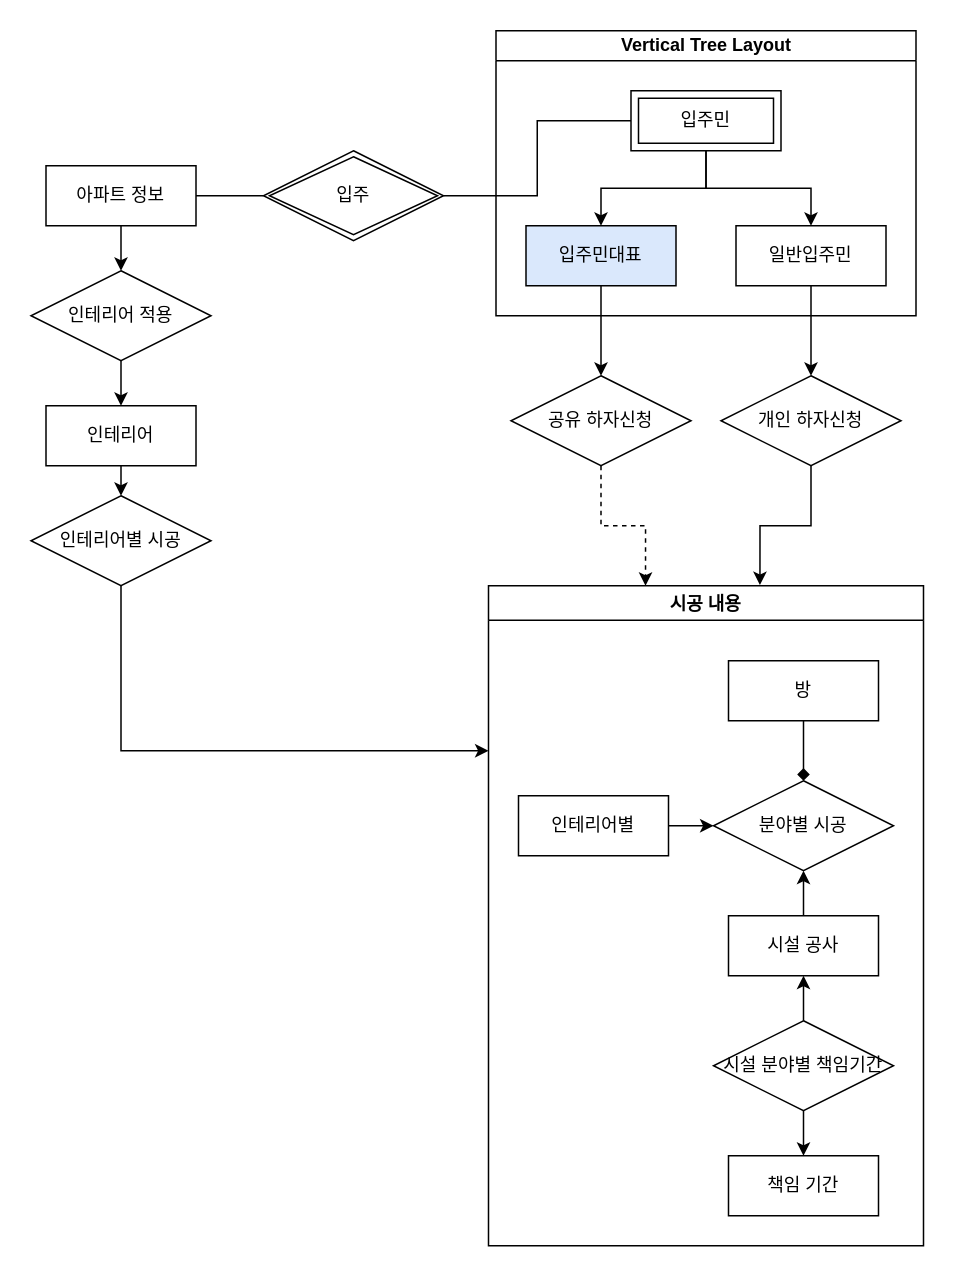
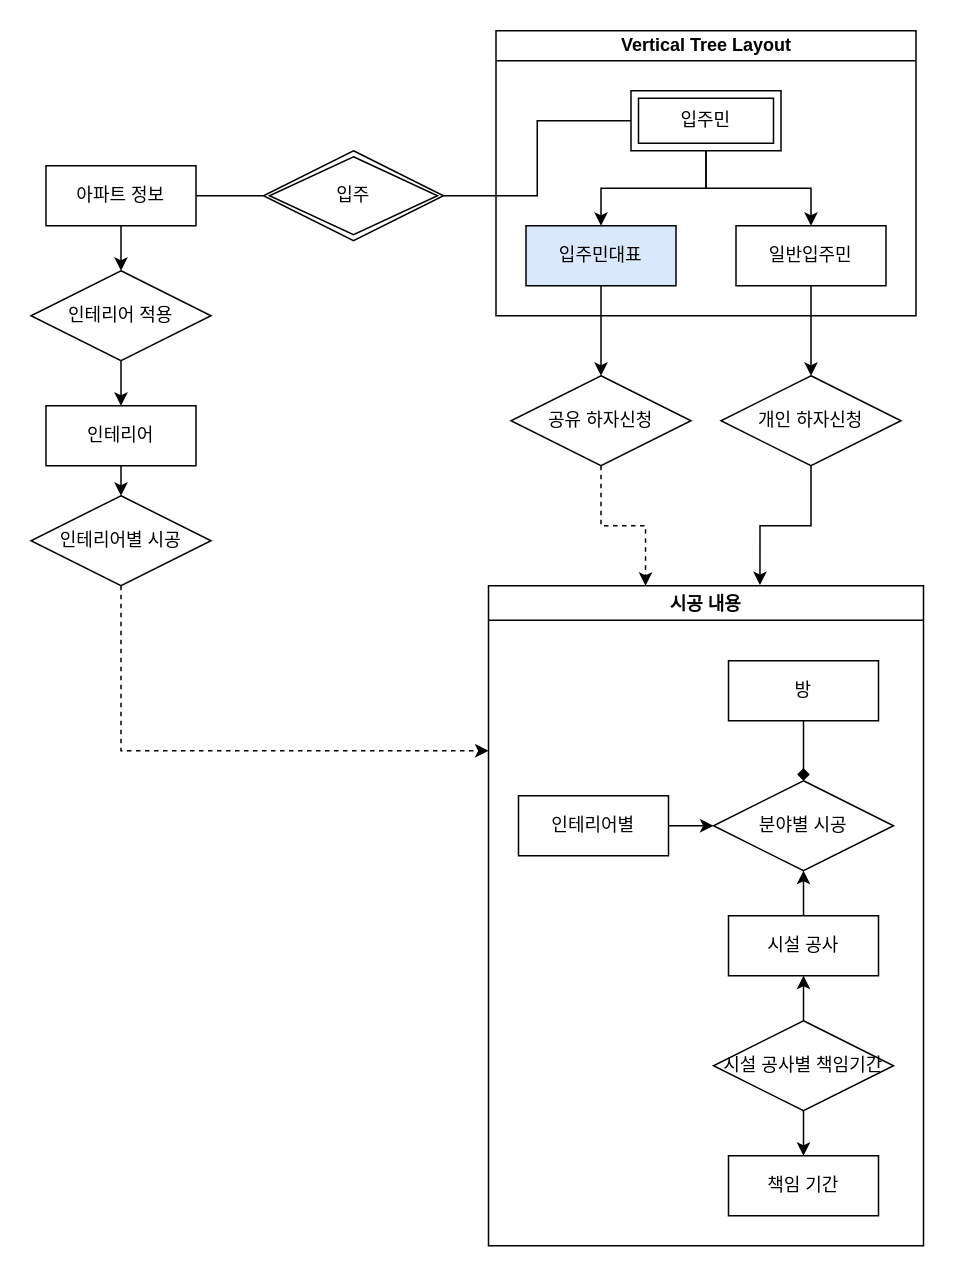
(218, 751) -> (218, 751)
(803, 1066) -> (803, 1066)
